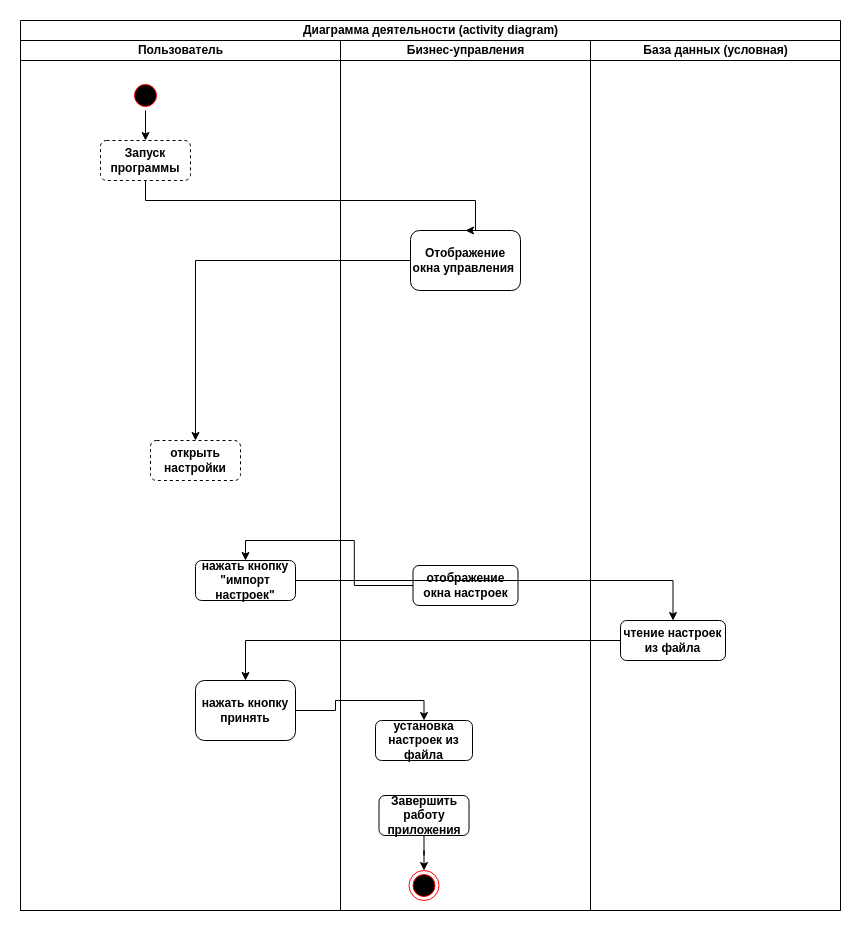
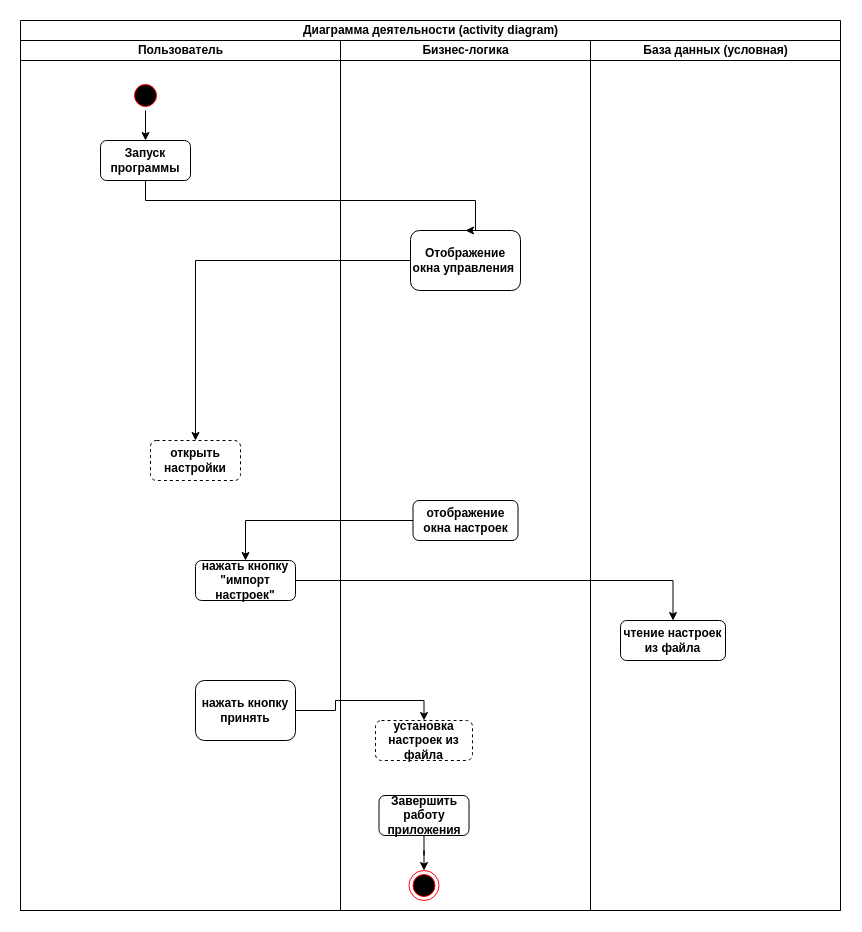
(466, 51) -> (466, 51)
(146, 161) -> (146, 161)
(466, 586) -> (466, 521)
(417, 641) -> none
(424, 741) -> (424, 741)
